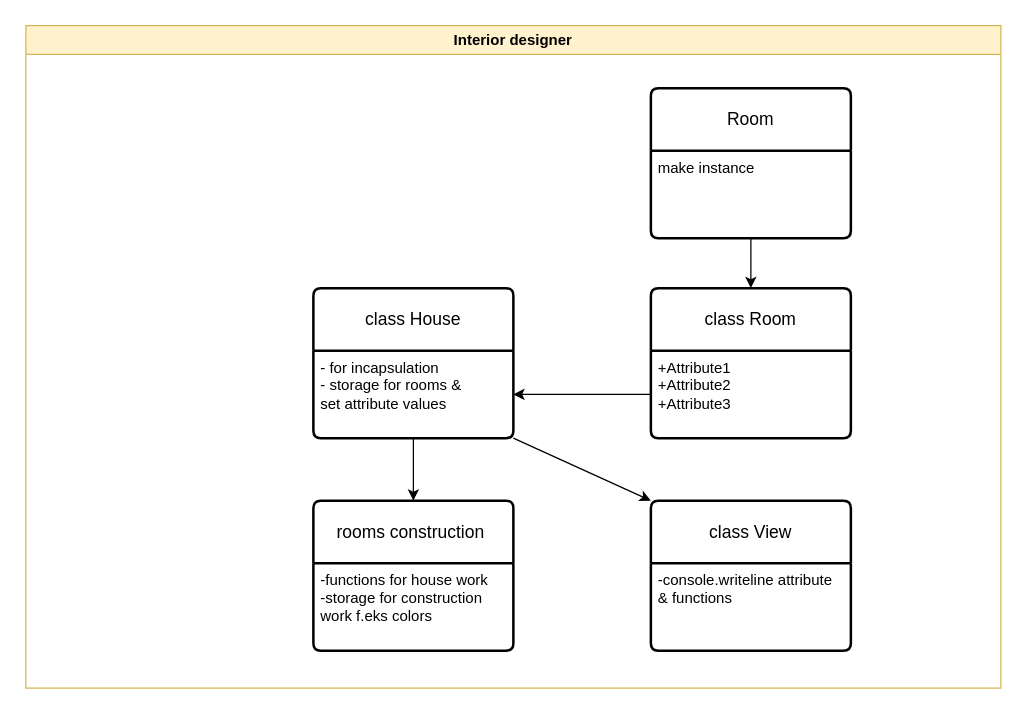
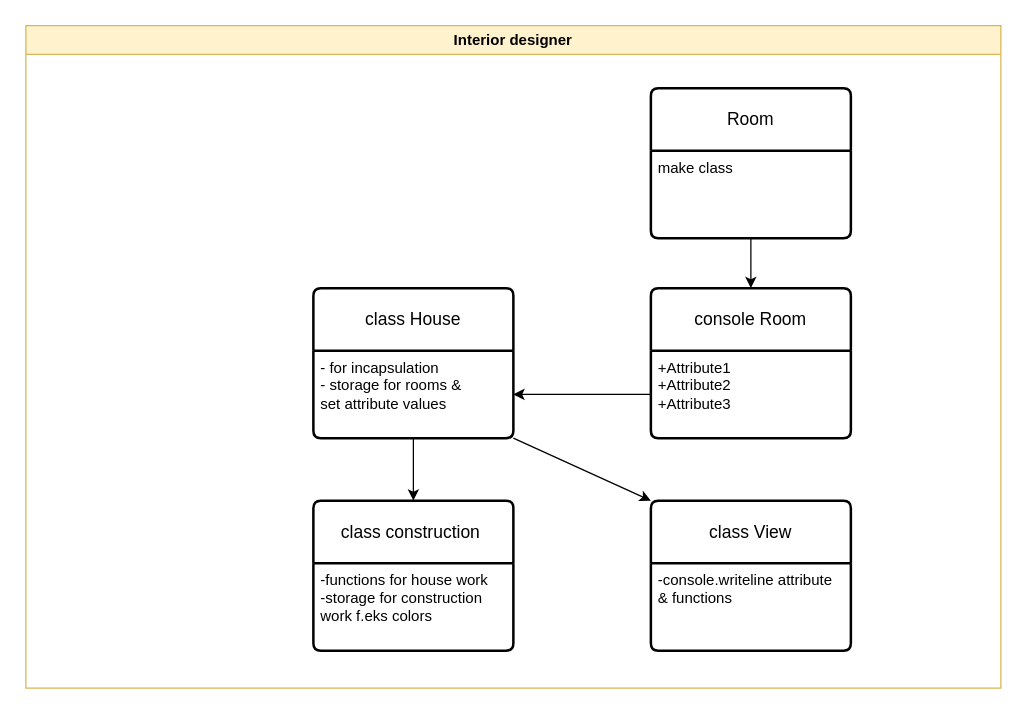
(709, 168) -> (696, 168)
(751, 319) -> (751, 319)
(413, 532) -> (413, 532)
